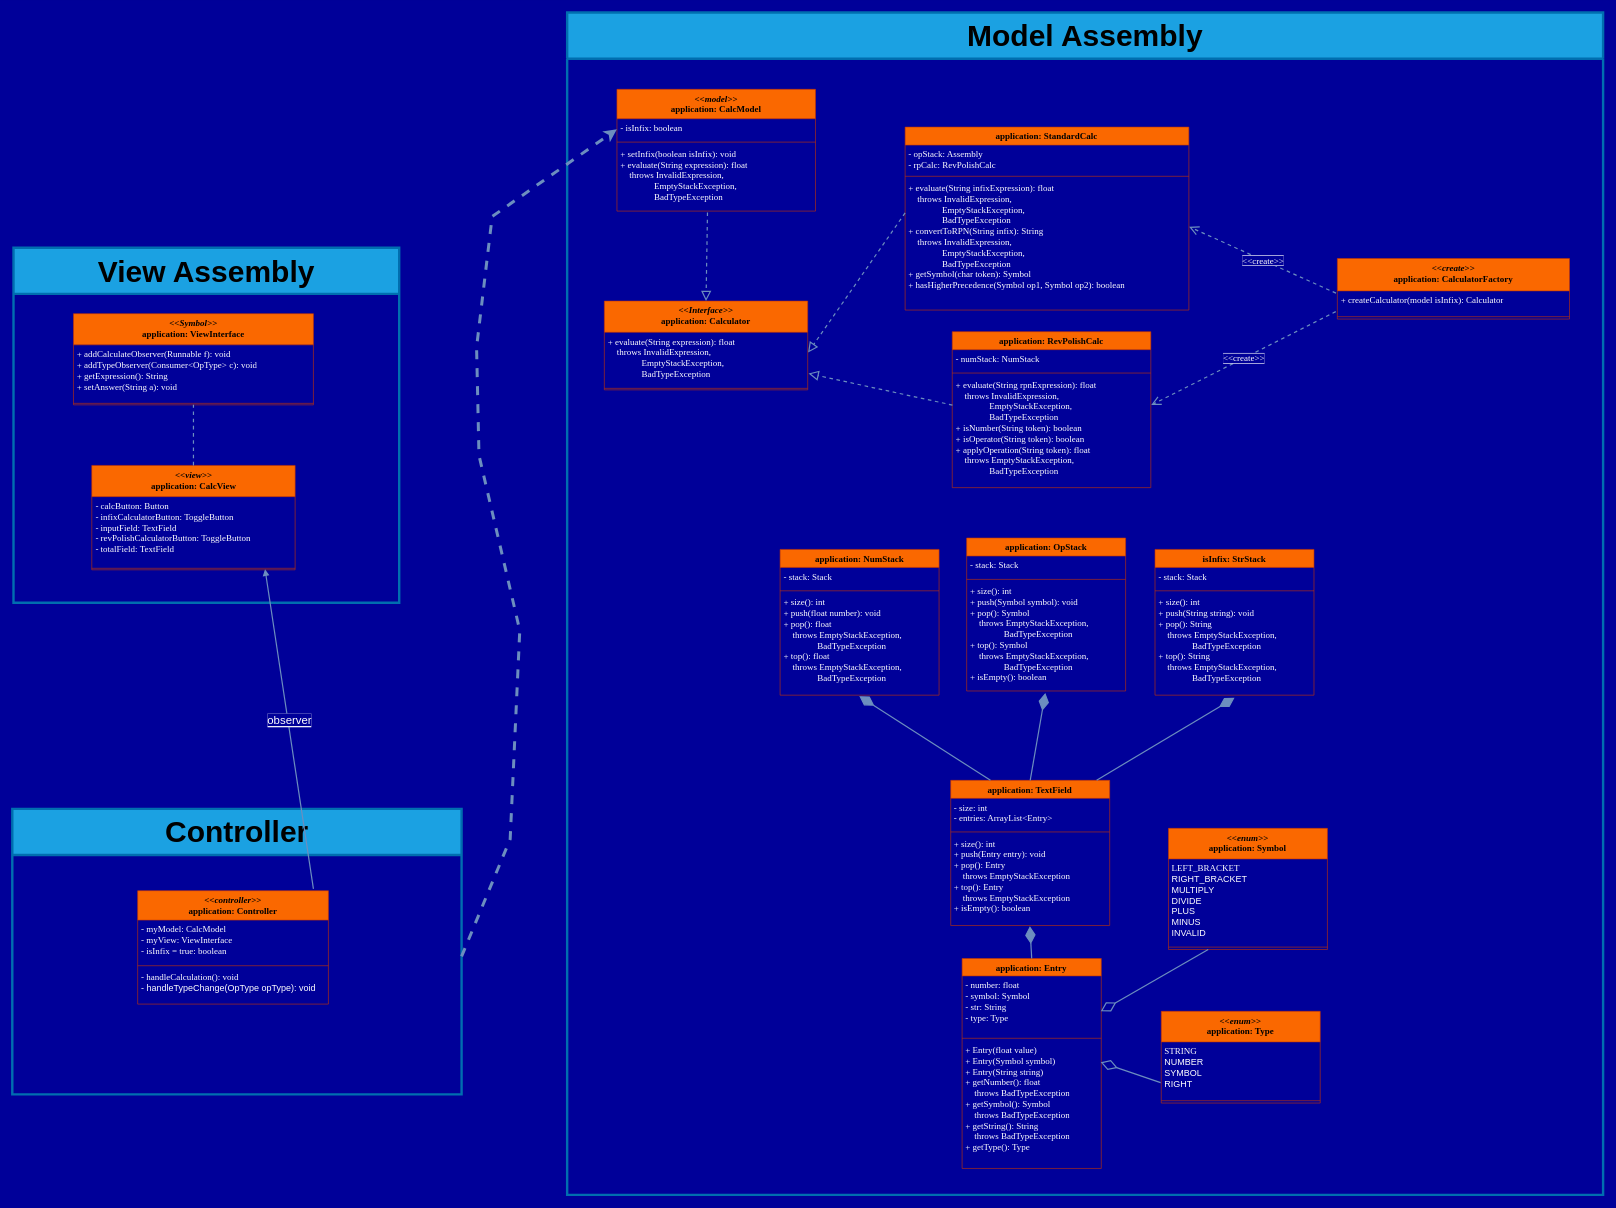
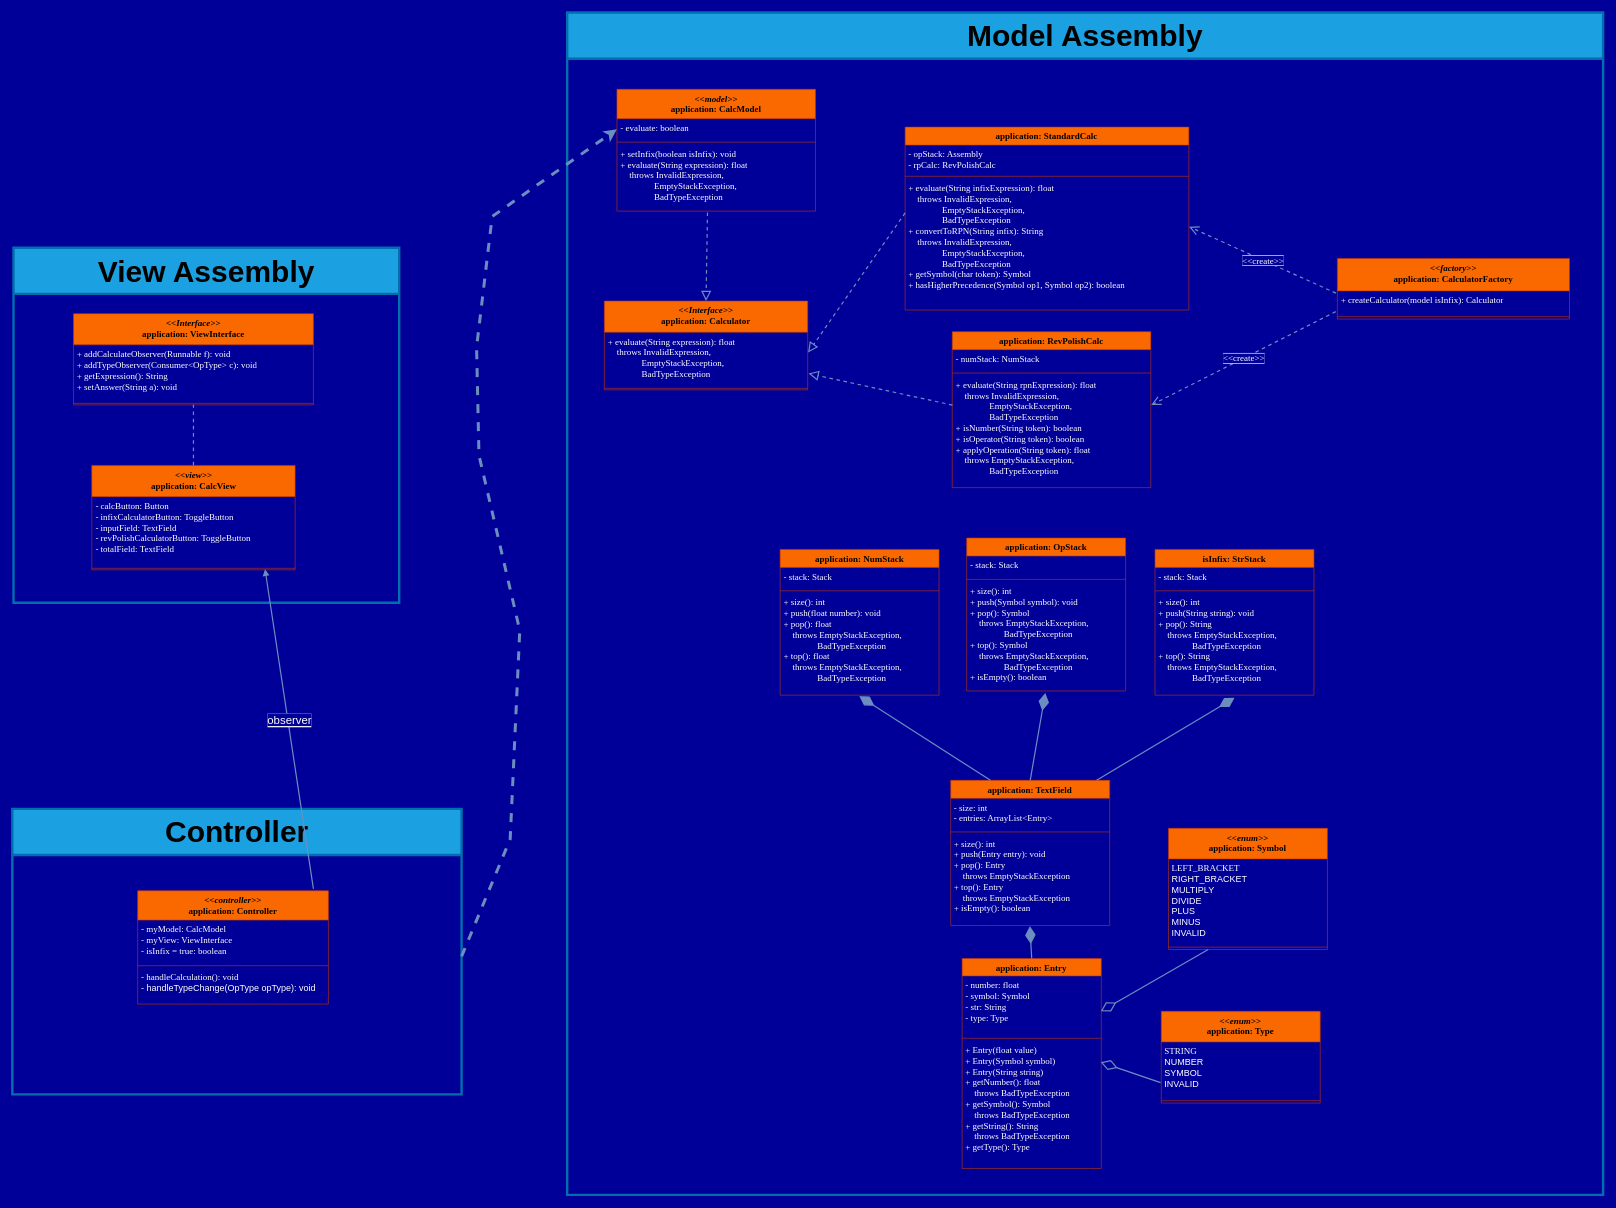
(651, 127) -> (654, 127)
(1454, 271) -> (1454, 271)
(194, 326) -> (194, 326)
(1177, 1063) -> (1179, 1063)
